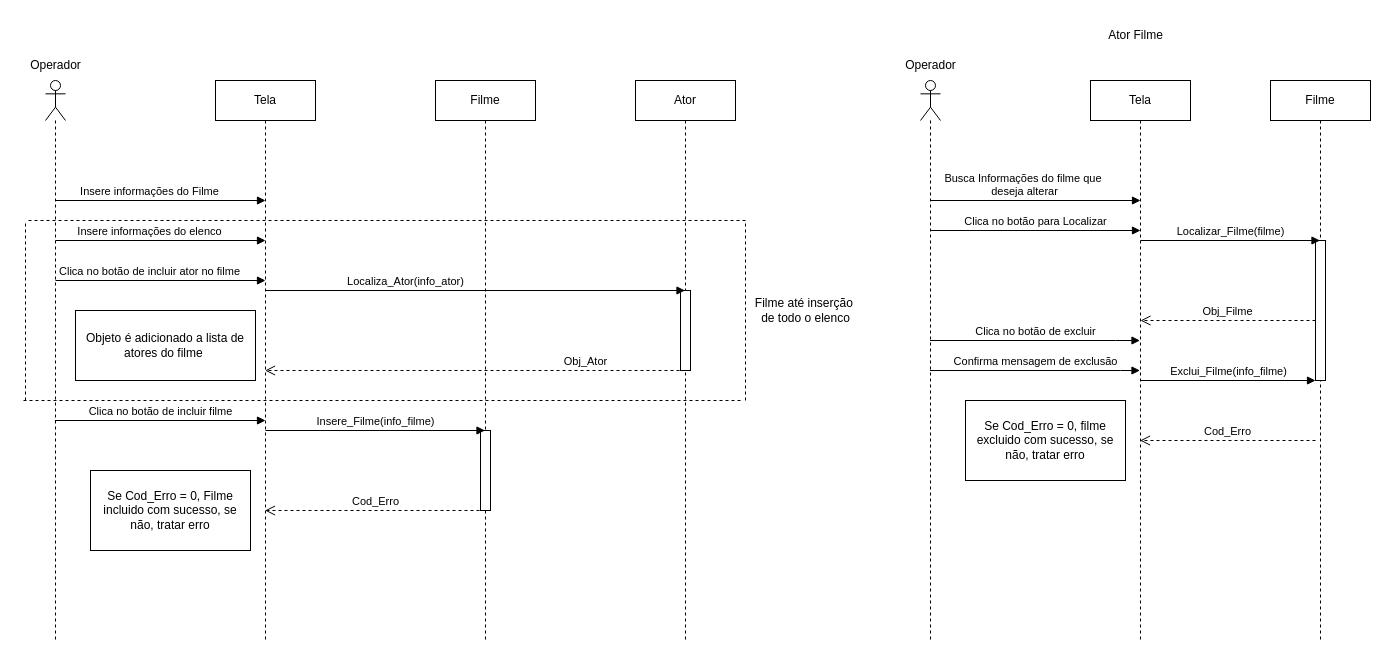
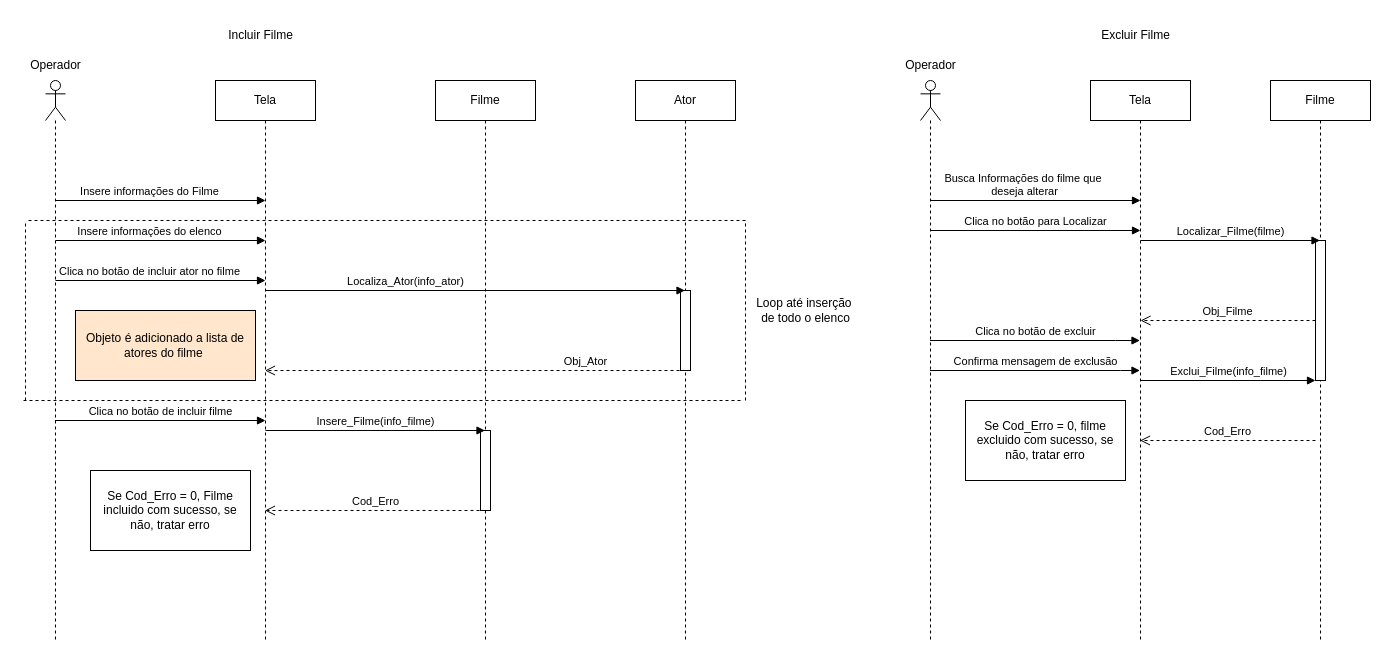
none -> (261, 36)
(1136, 36) -> (1136, 36)
(806, 311) -> (806, 311)
(166, 346) -> (166, 346)
